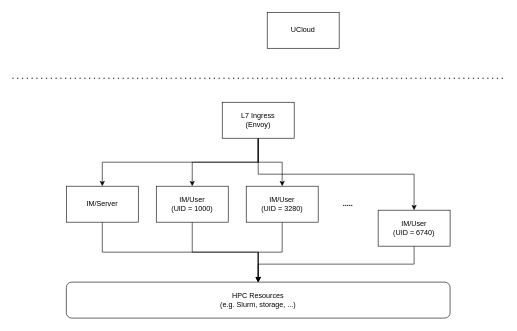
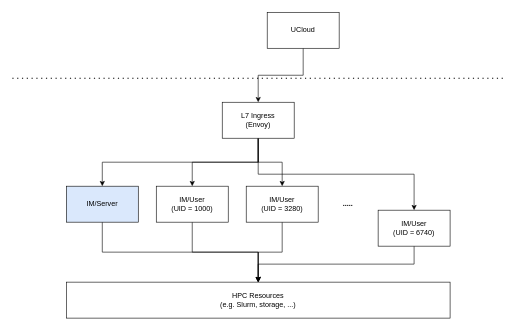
none -> (259, 75)
(102, 204) -> (102, 204)
(258, 300) -> (258, 300)
